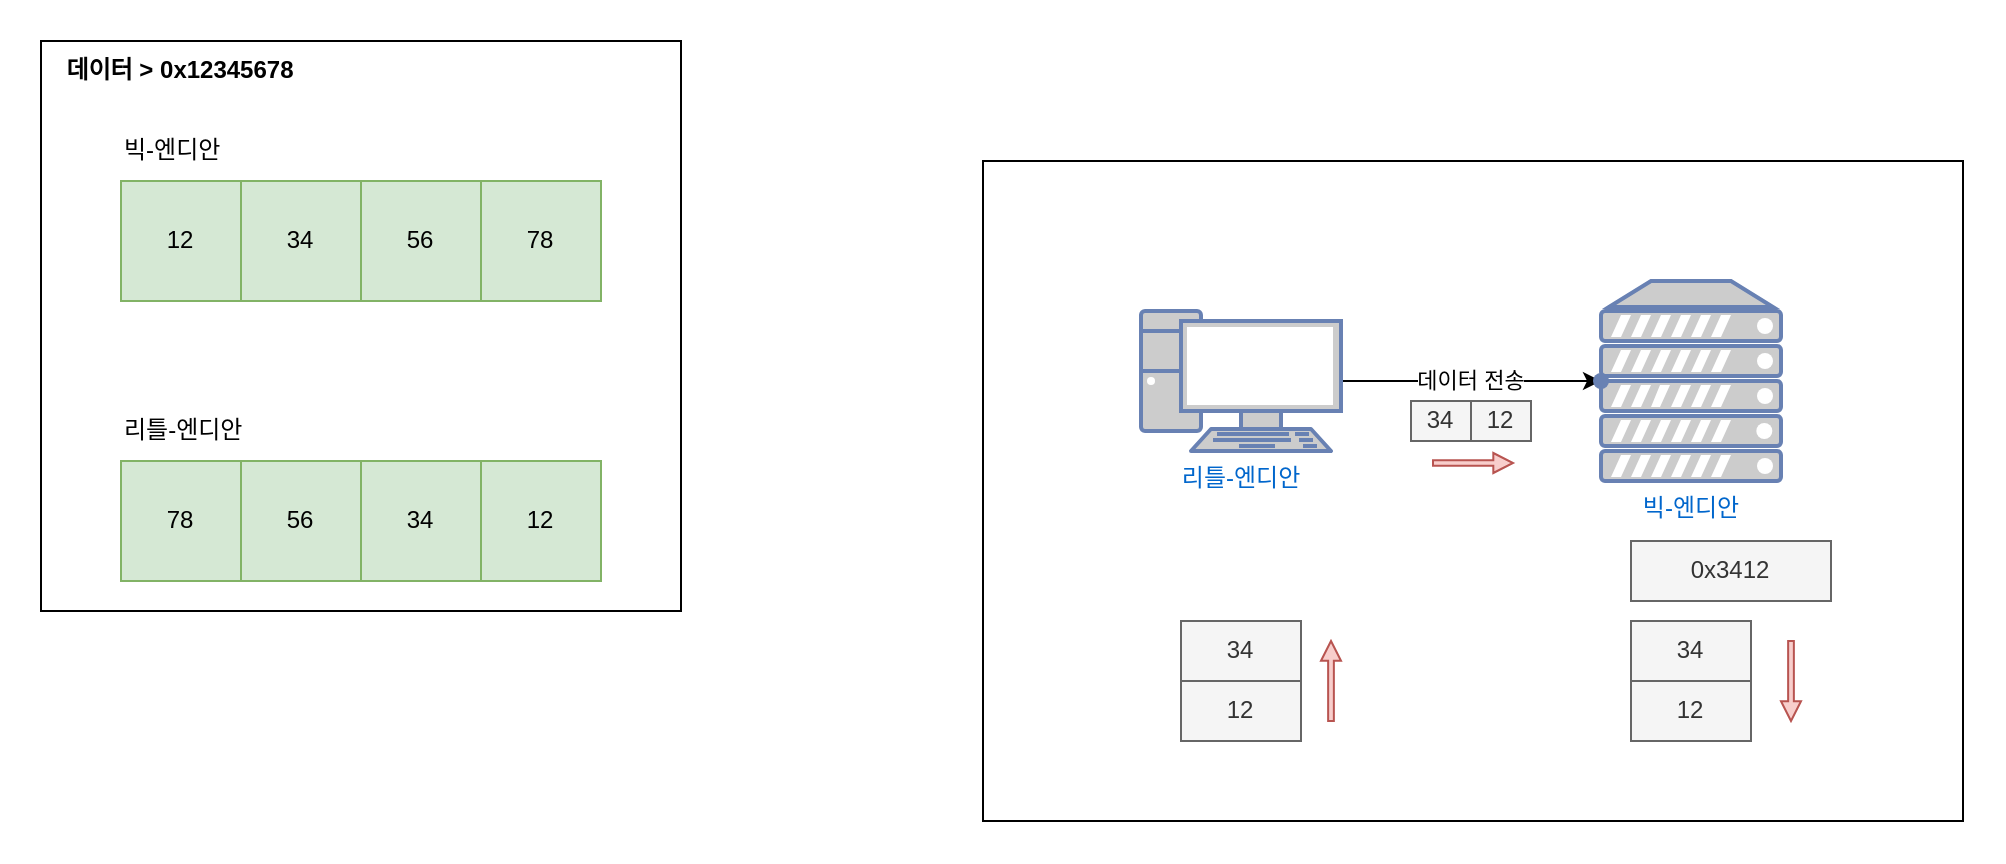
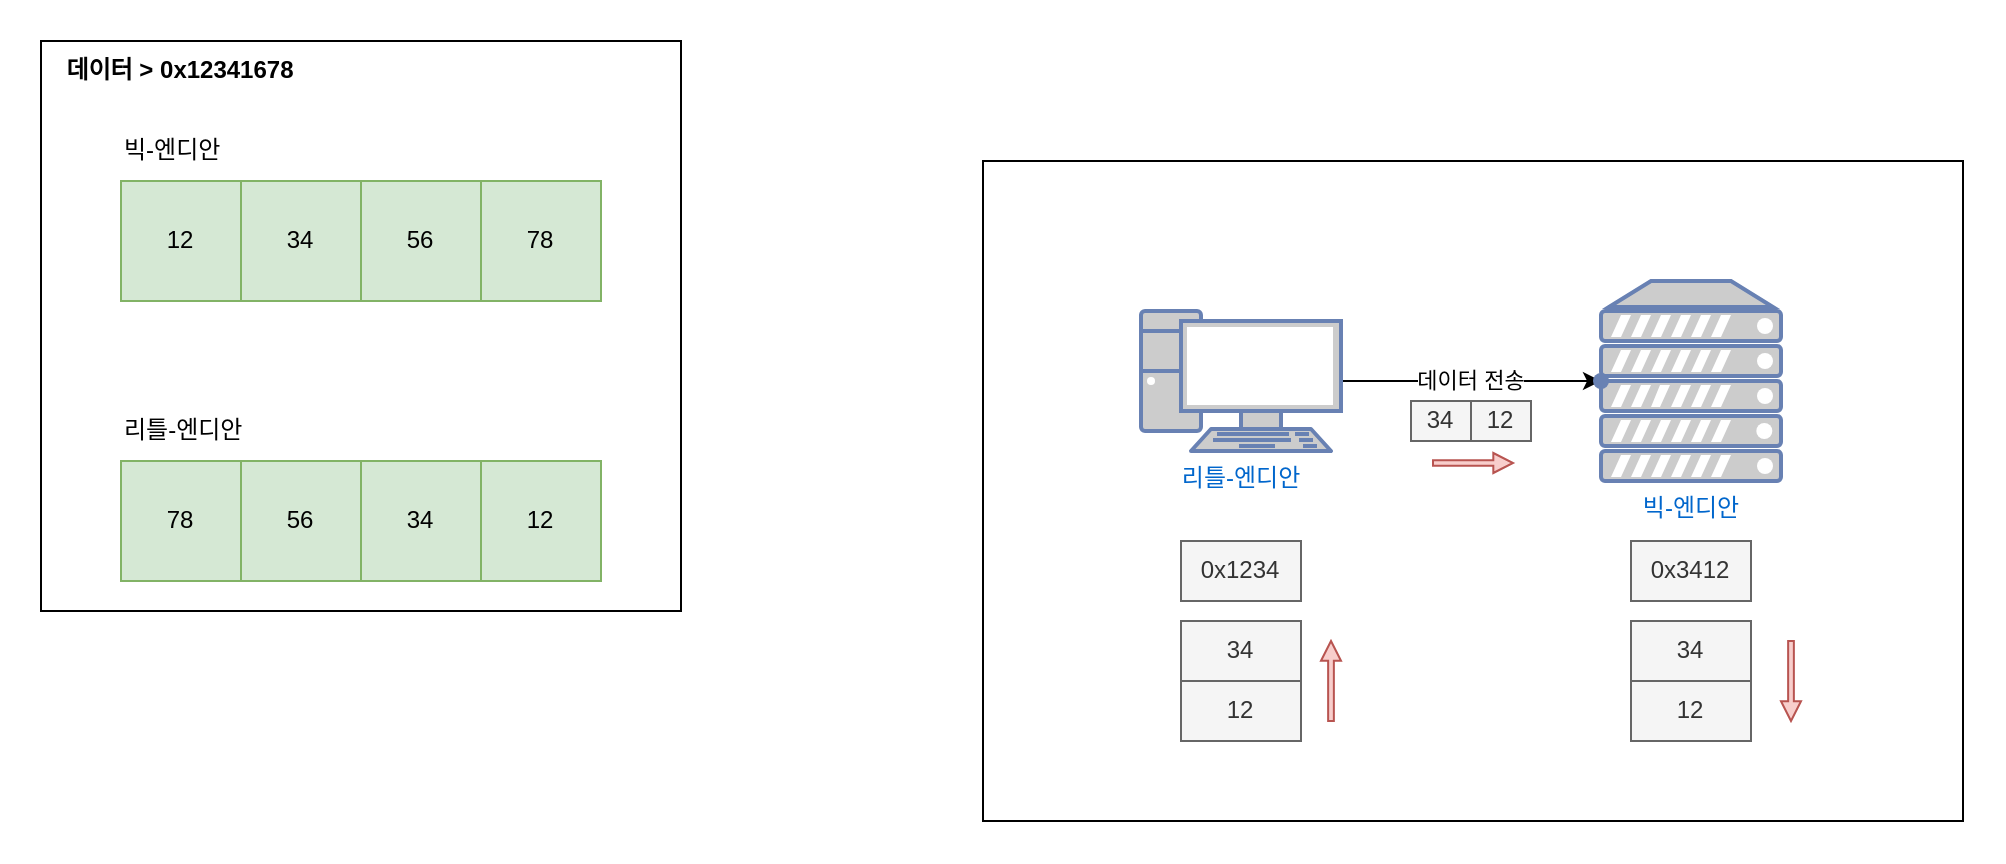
(181, 71) -> (181, 71)
none -> (1241, 571)
(1731, 571) -> (1691, 571)
